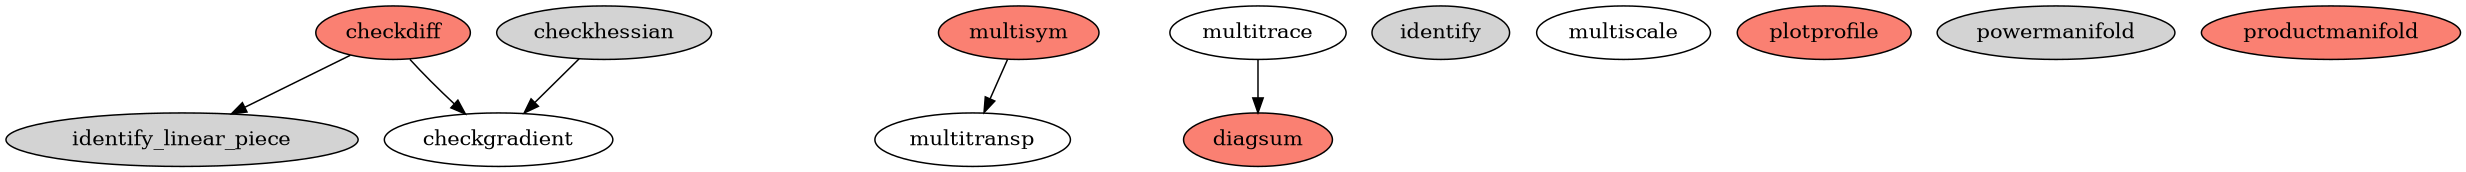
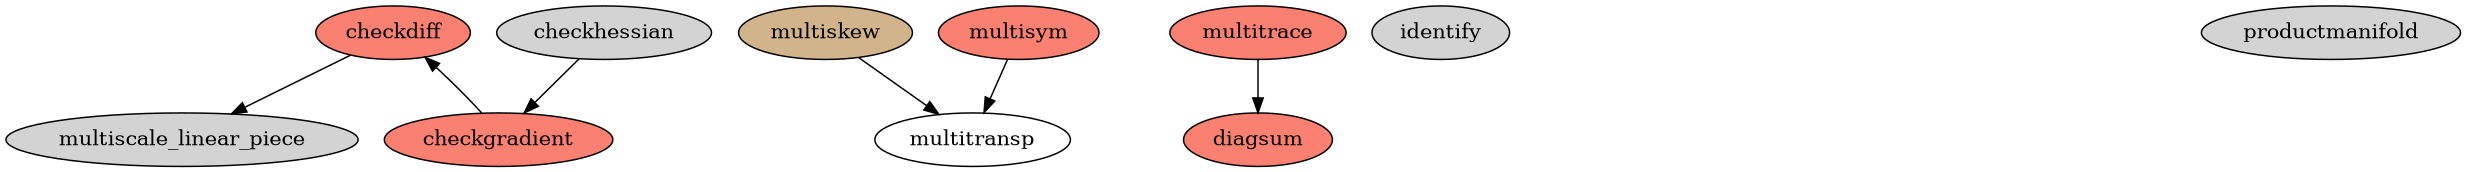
none -> (826, 33)
(1258, 33) -> (1258, 33)
(1624, 33) -> none
(1824, 33) -> none
(2056, 33) -> none
(2331, 33) -> (2331, 33)
(432, 82) -> (459, 90)
(182, 140) -> (182, 140)
(499, 140) -> (499, 140)
